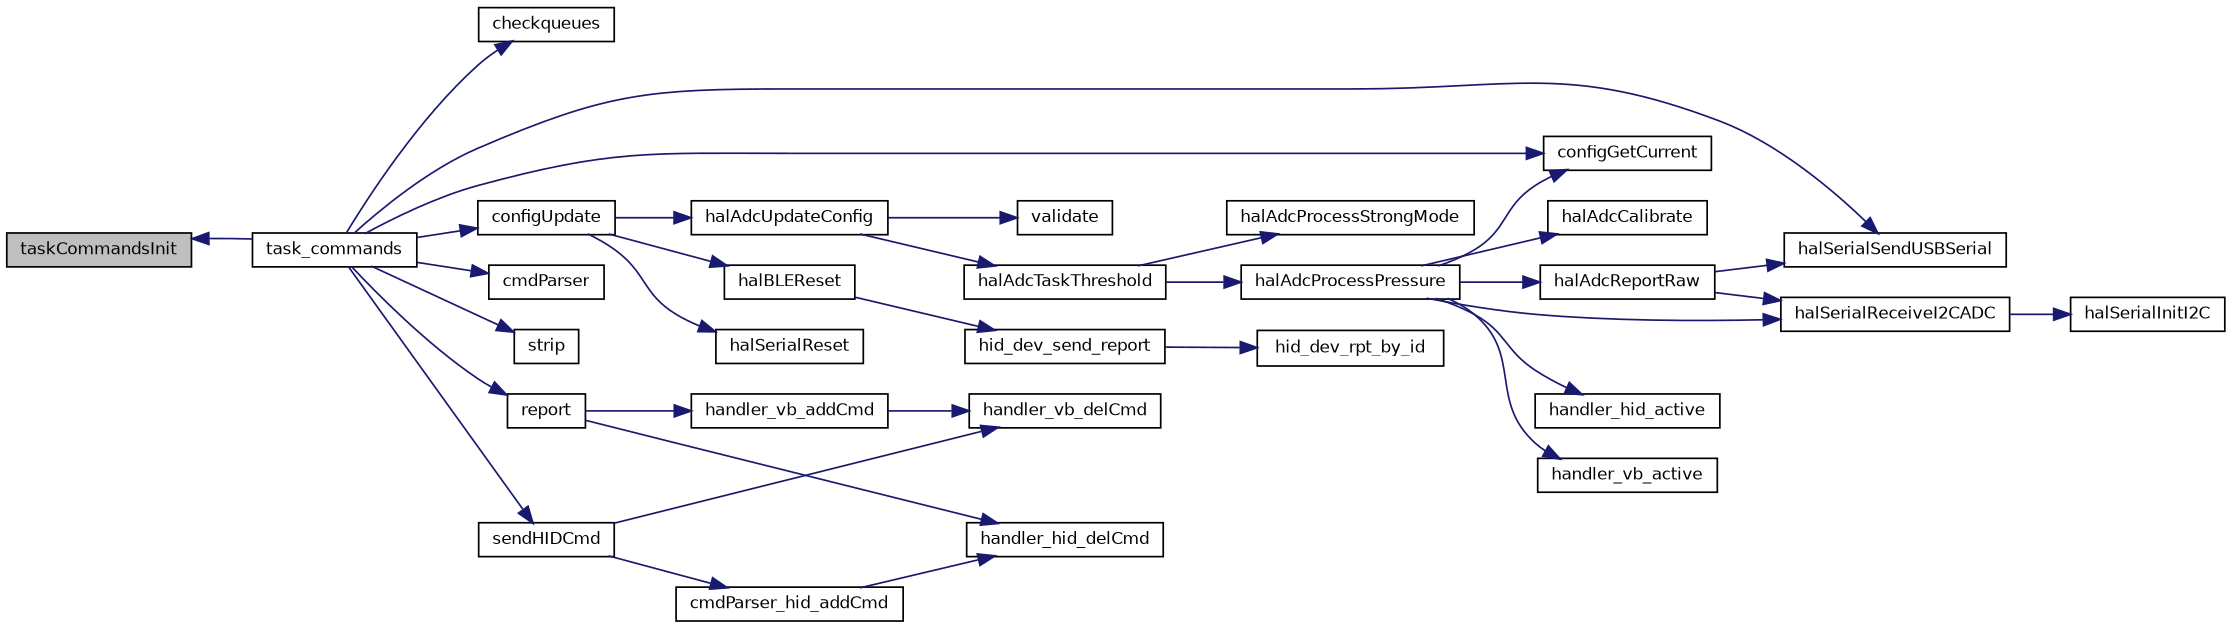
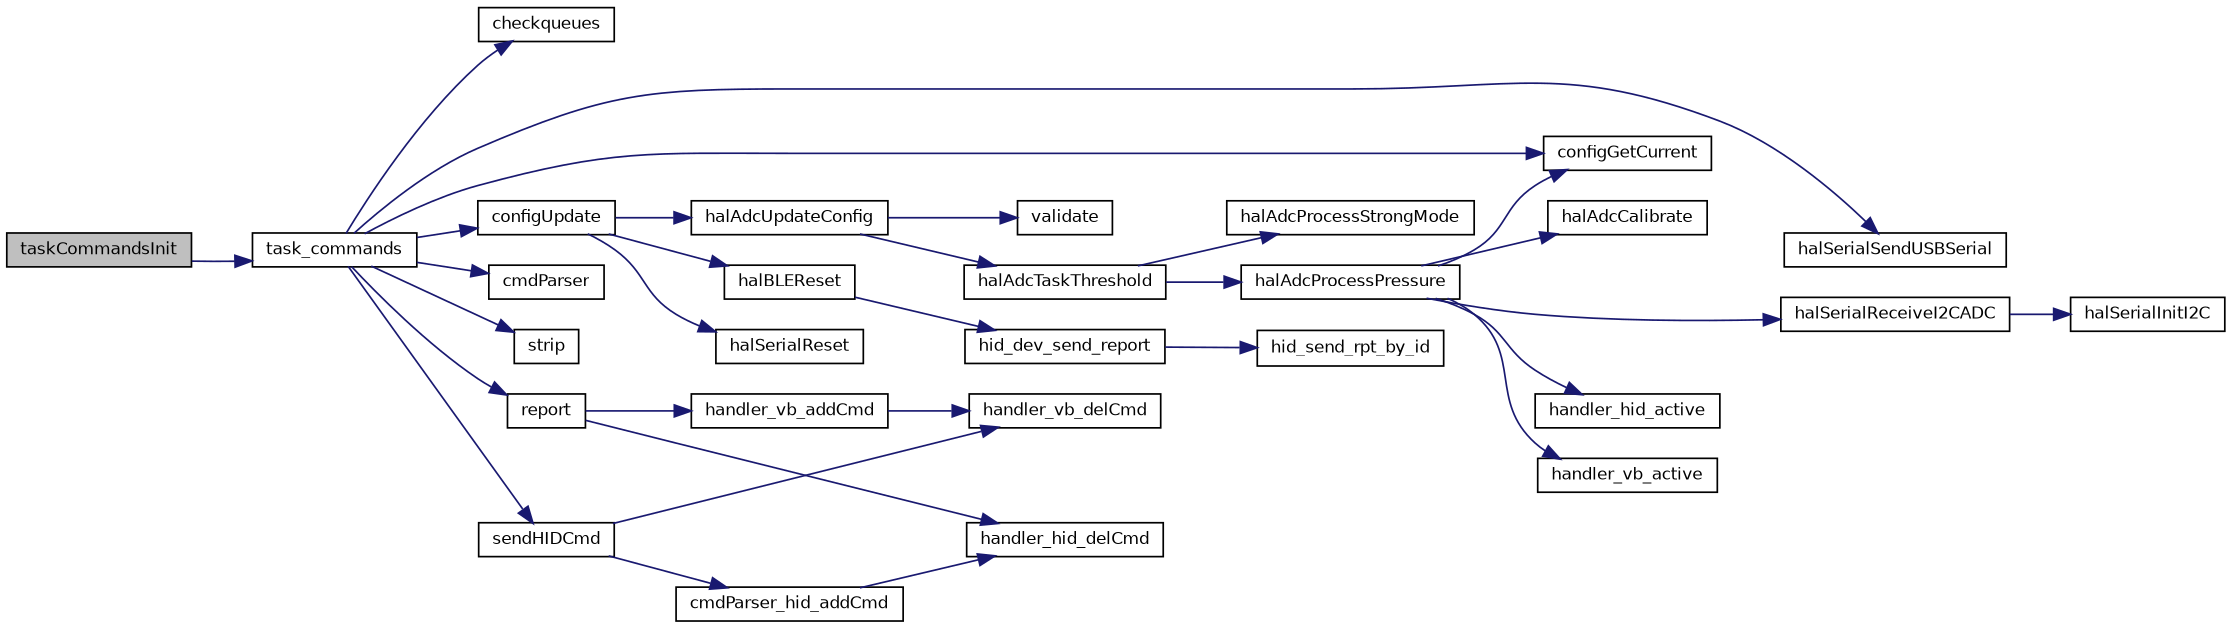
(231, 239) -> (213, 261)
(1628, 282) -> none
(1350, 348) -> (1350, 348)
